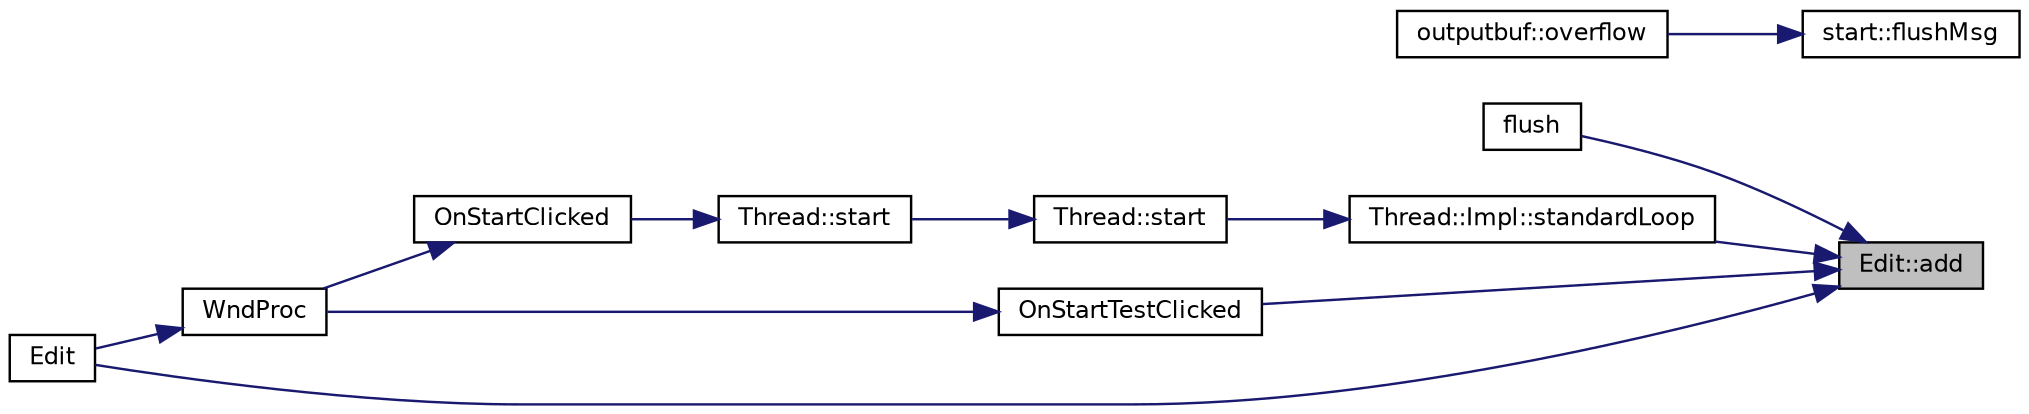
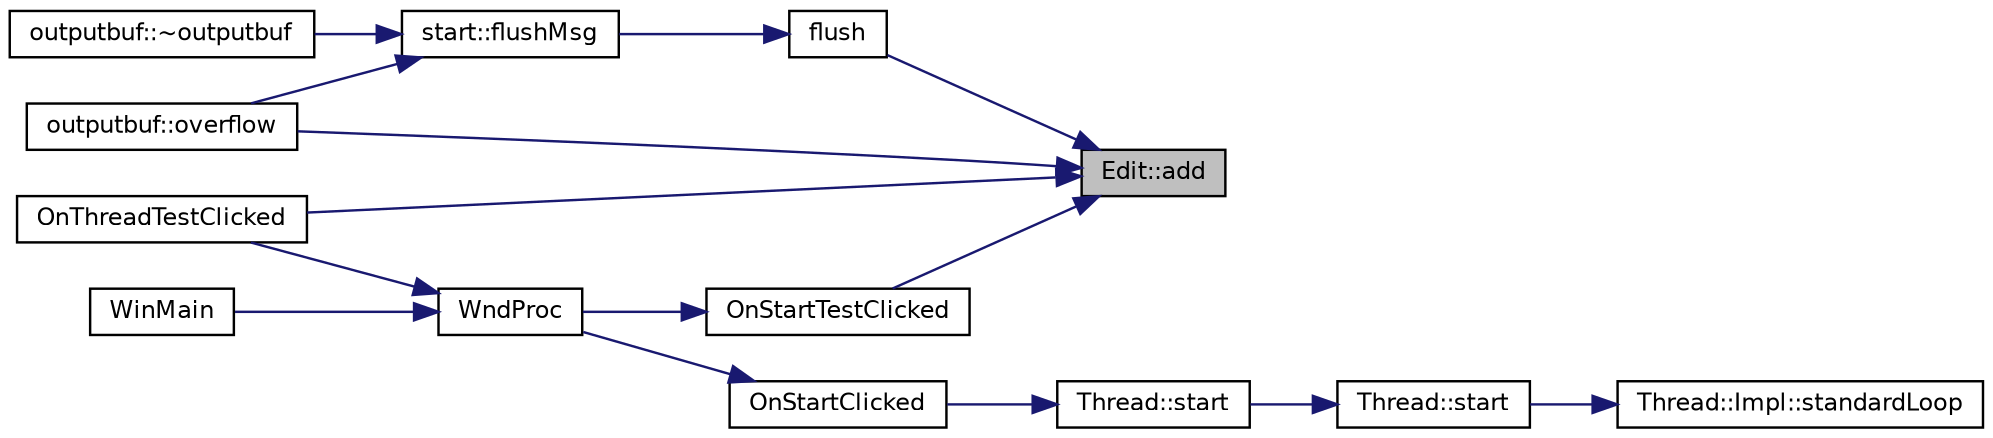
none -> (162, 34)
none -> (692, 34)
(1765, 248) -> (677, 147)
none -> (162, 312)
(52, 358) -> (162, 219)
